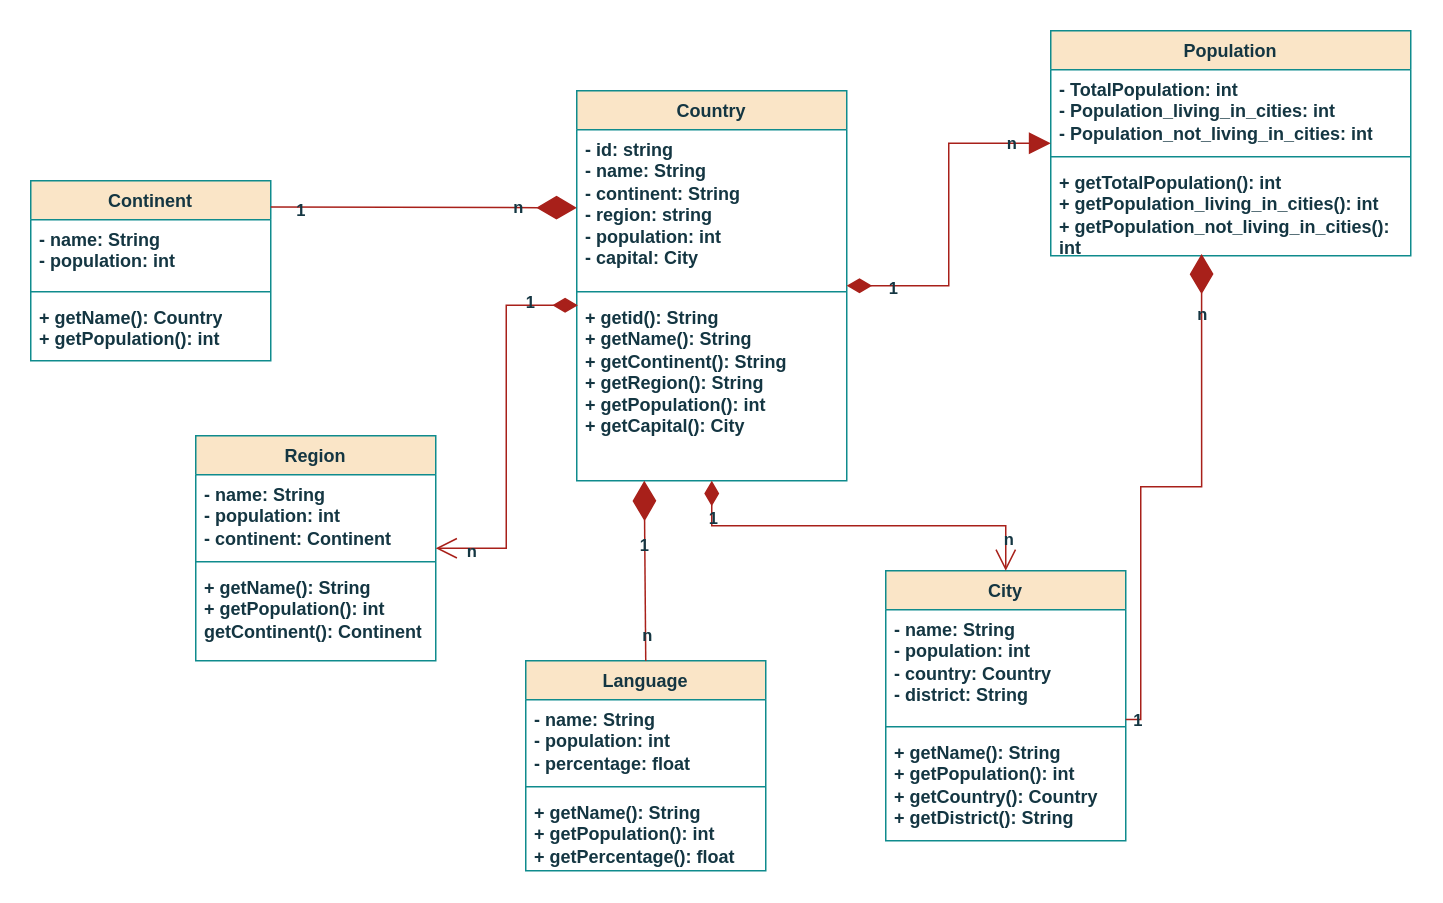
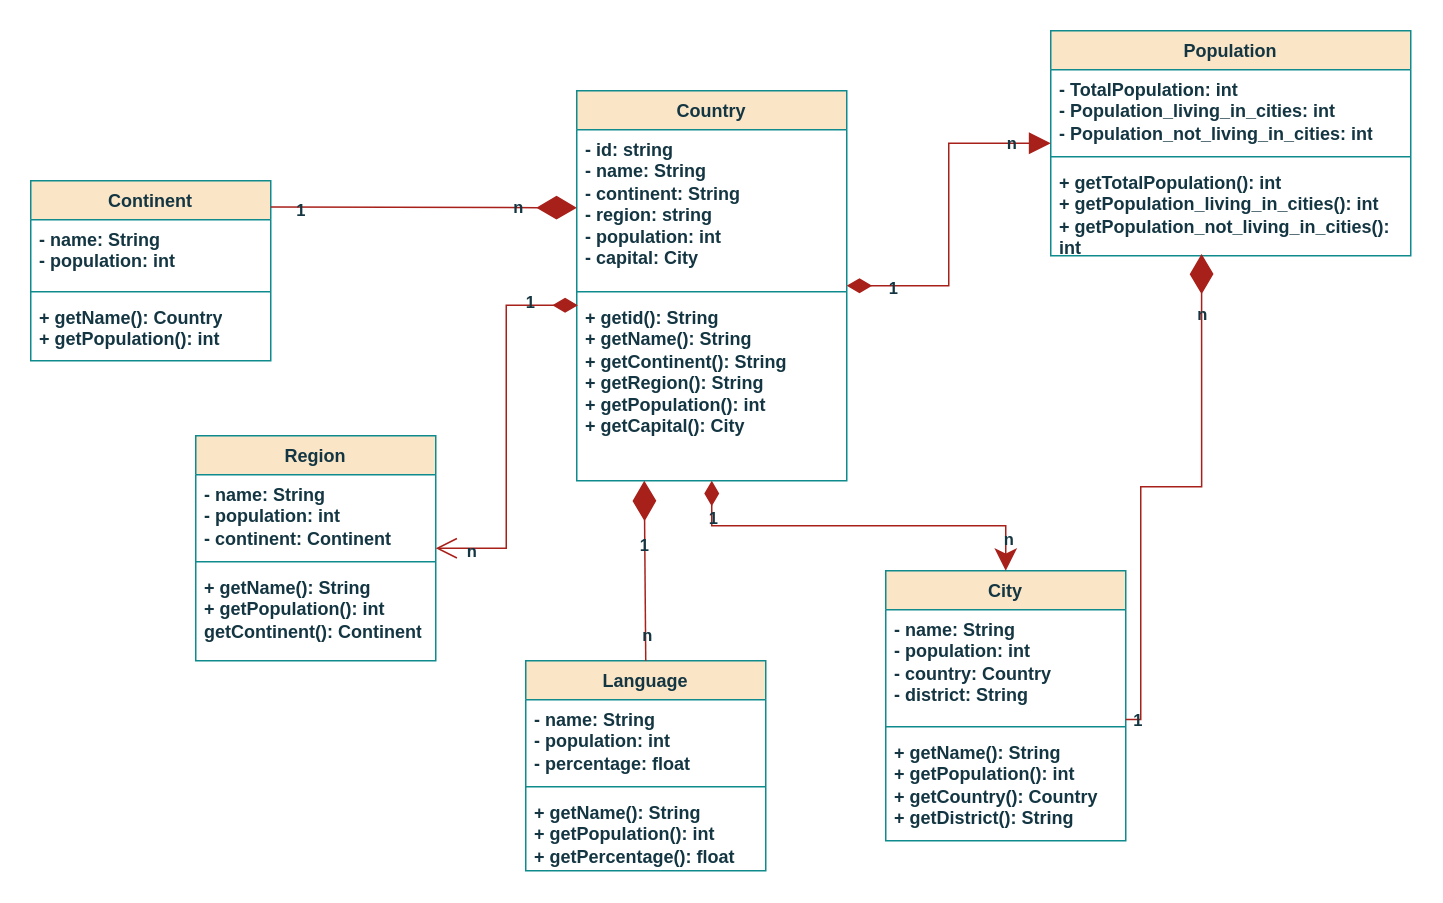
(1006, 558) -> (1006, 552)
